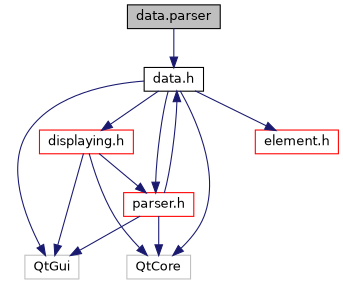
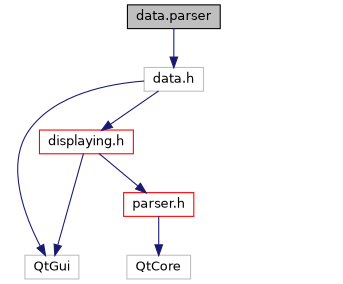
(174, 79) -> (174, 79)
(160, 136) -> none
(297, 142) -> none
(173, 148) -> none
(208, 171) -> none
(108, 204) -> none
(110, 233) -> none
